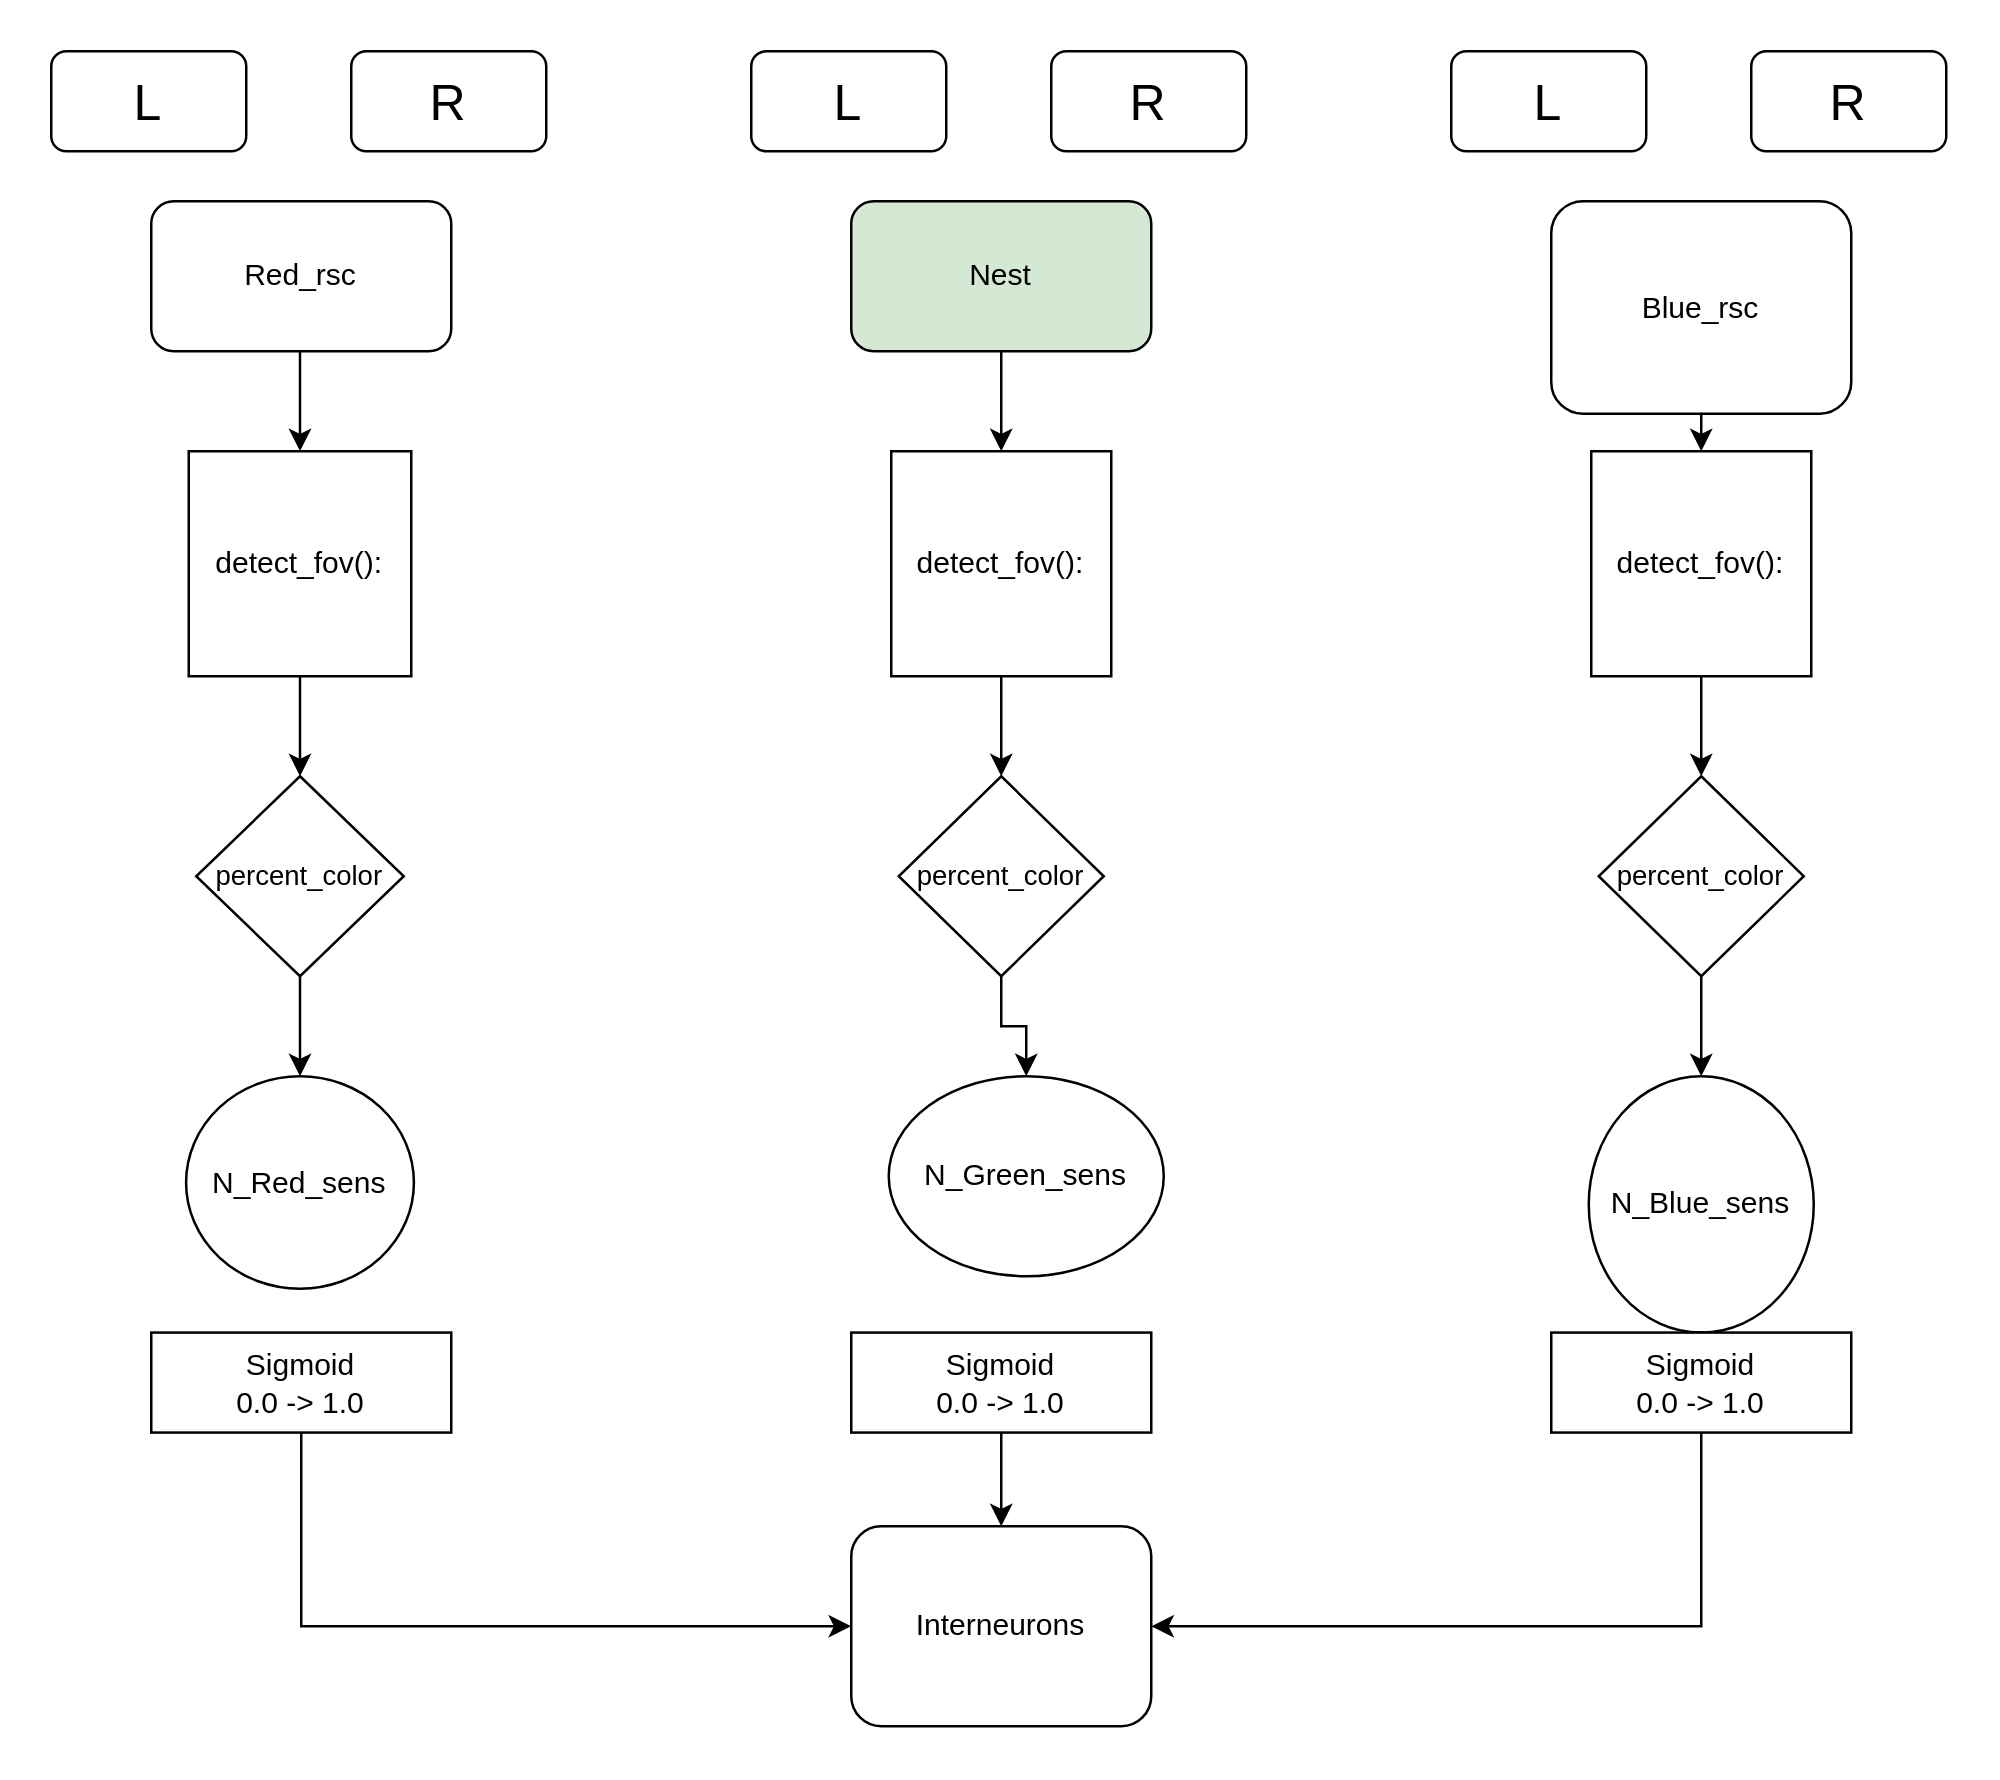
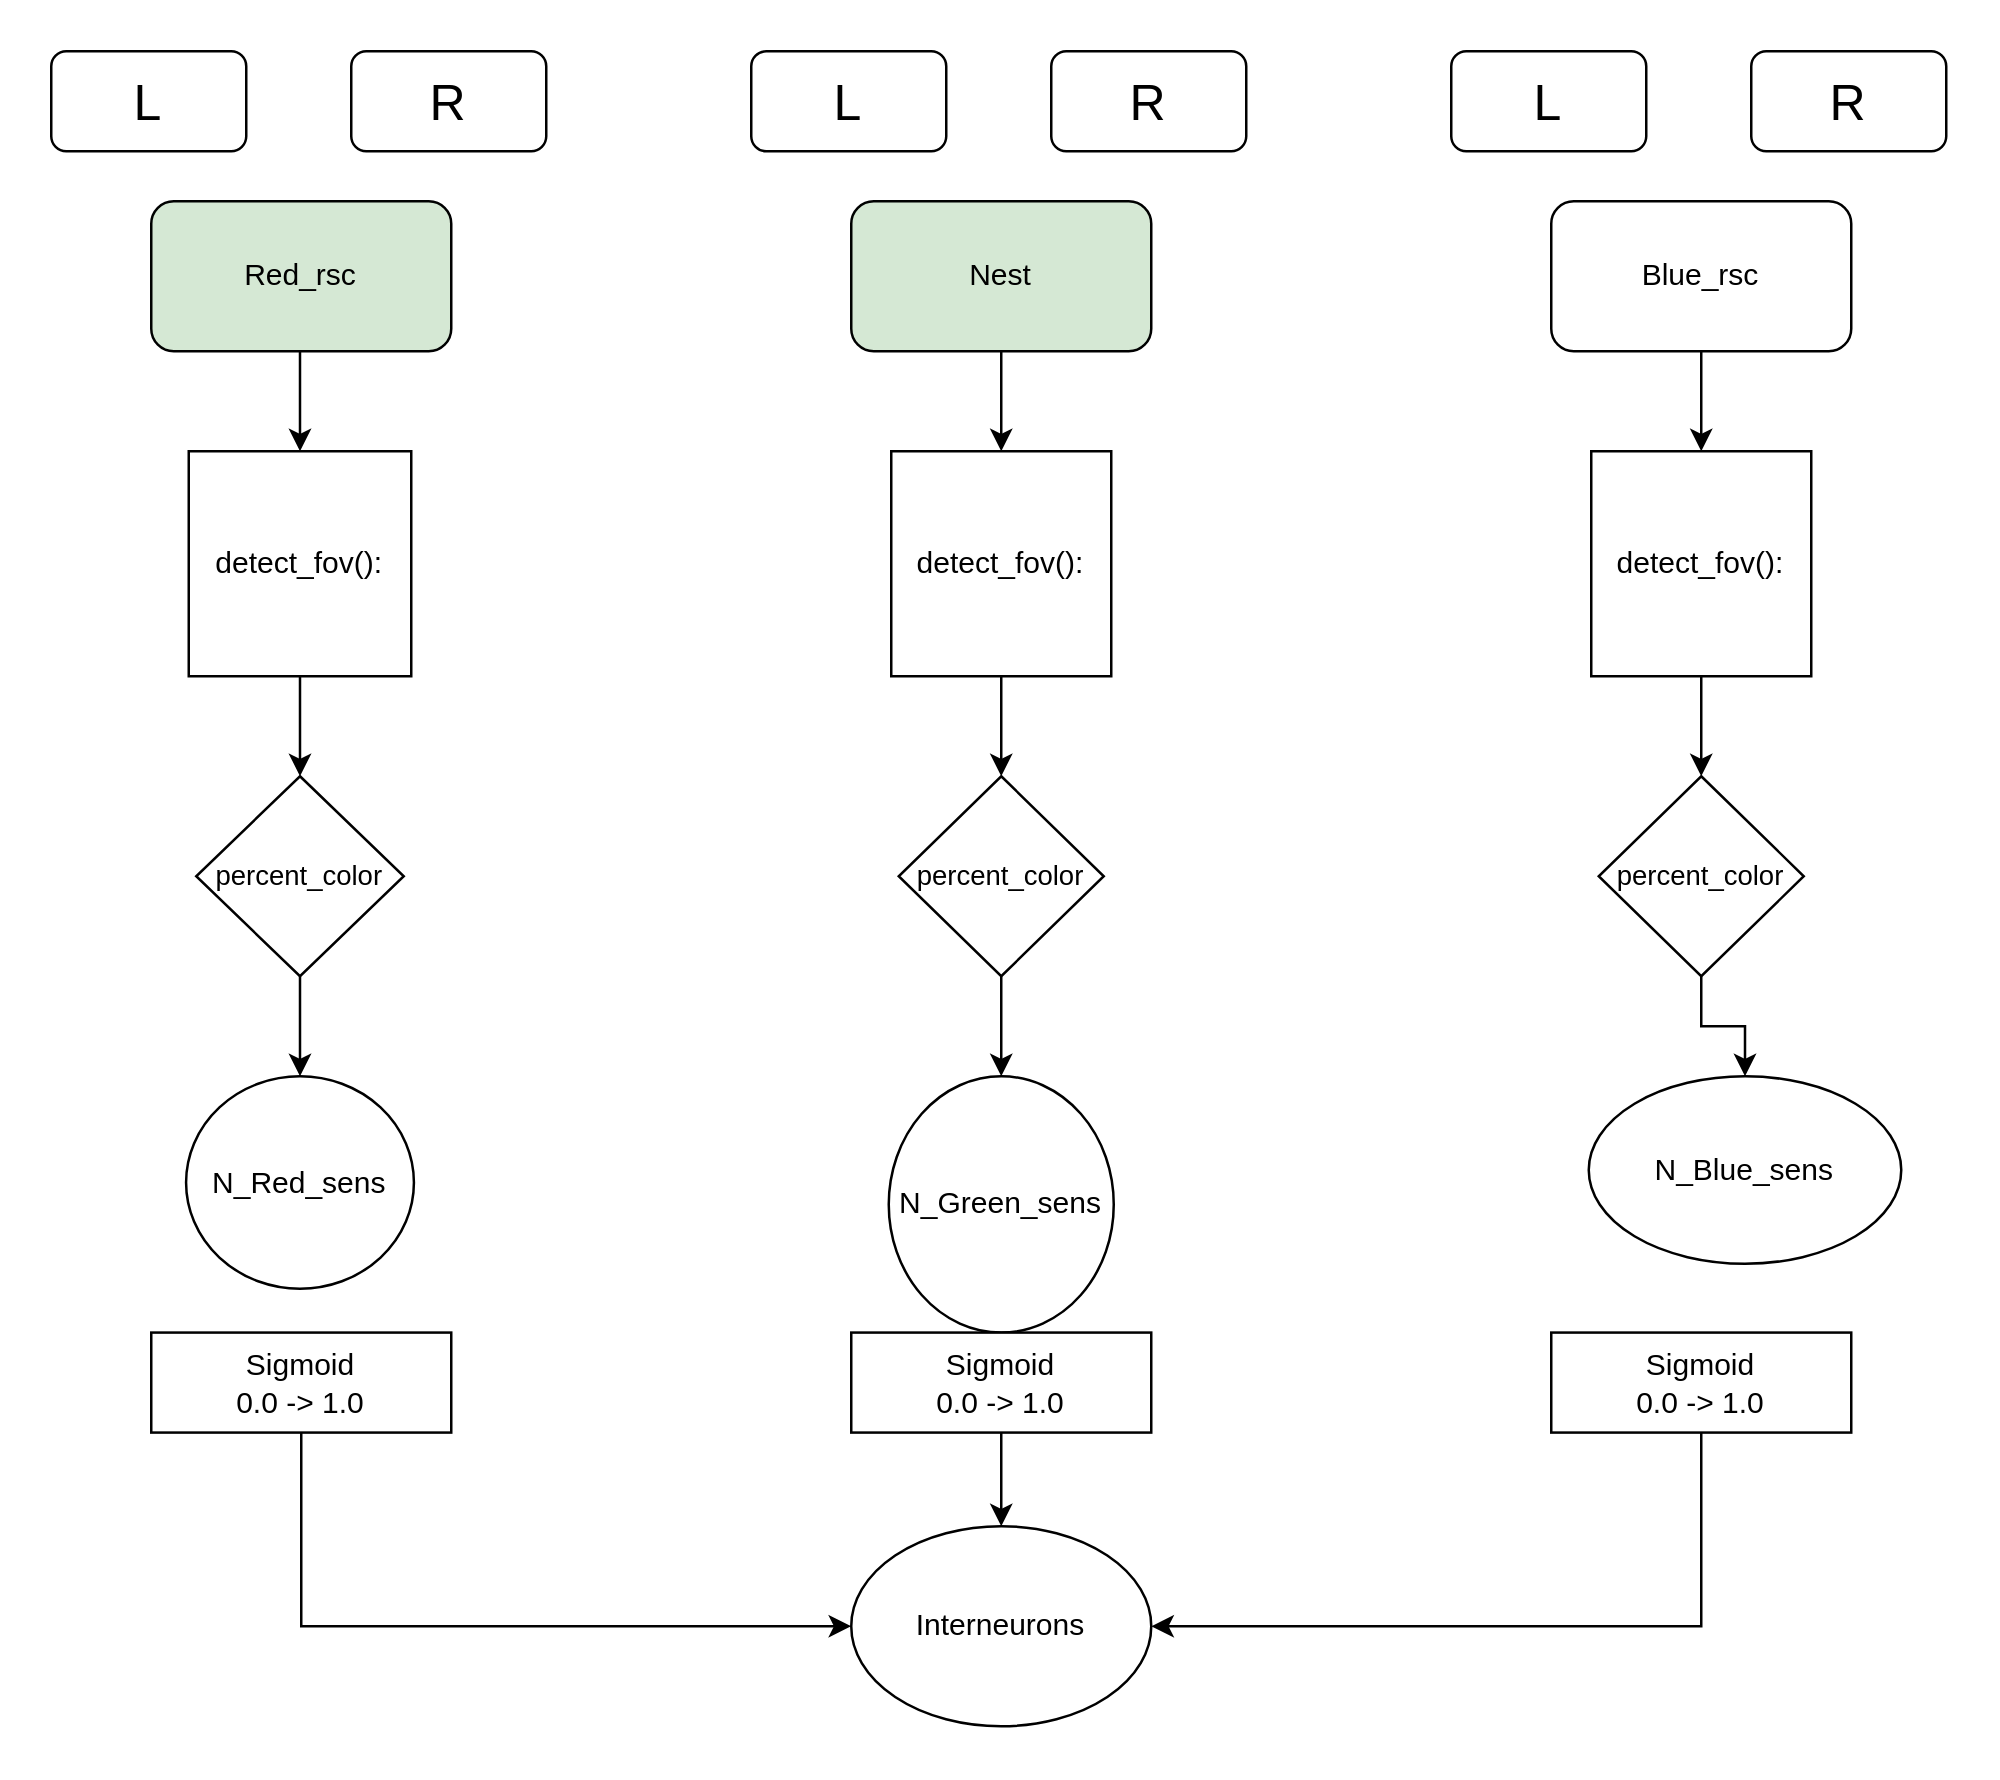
(301, 276) -> (301, 276)
(1701, 308) -> (1701, 276)
(1026, 1176) -> (1001, 1204)
(1701, 1204) -> (1745, 1170)
(1001, 1626) -> (1001, 1626)
